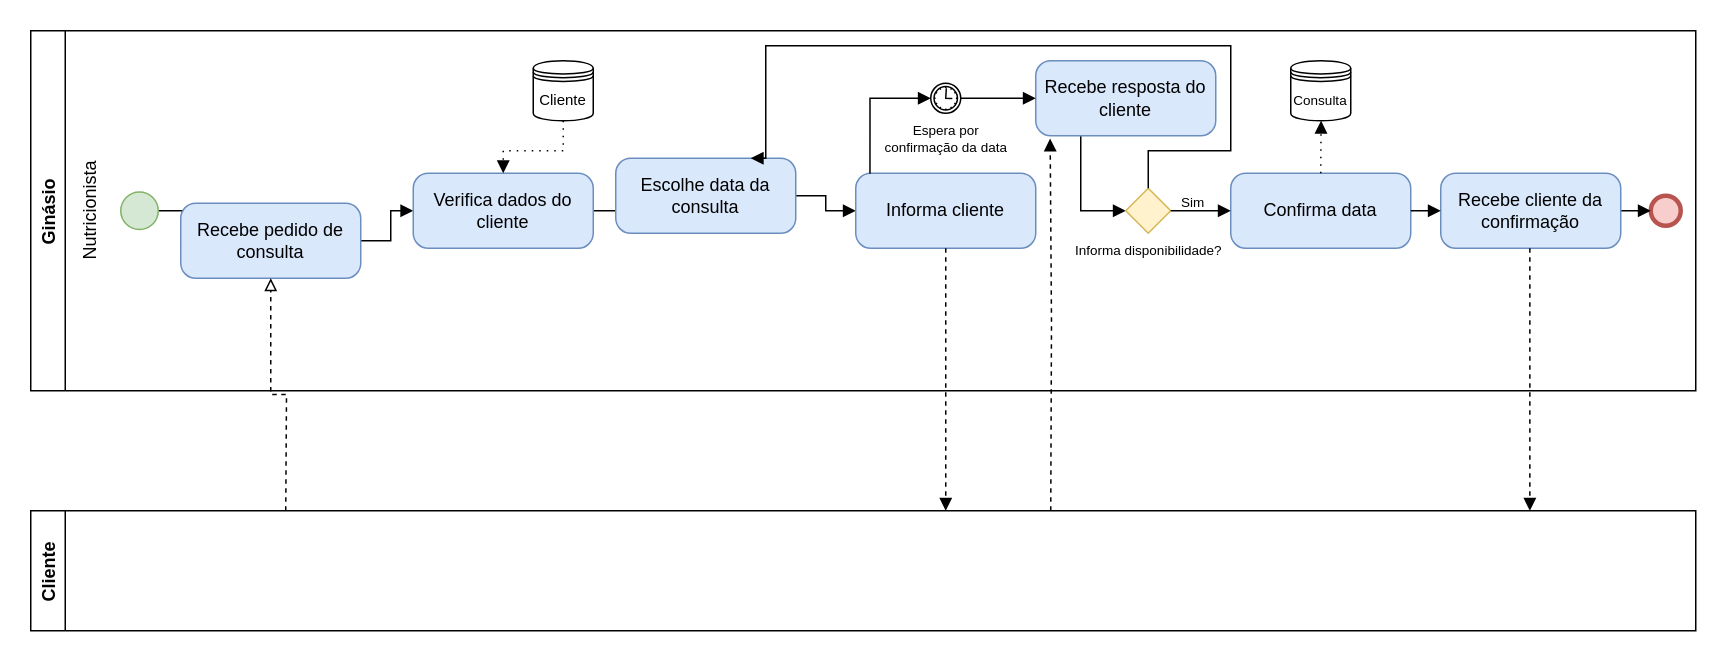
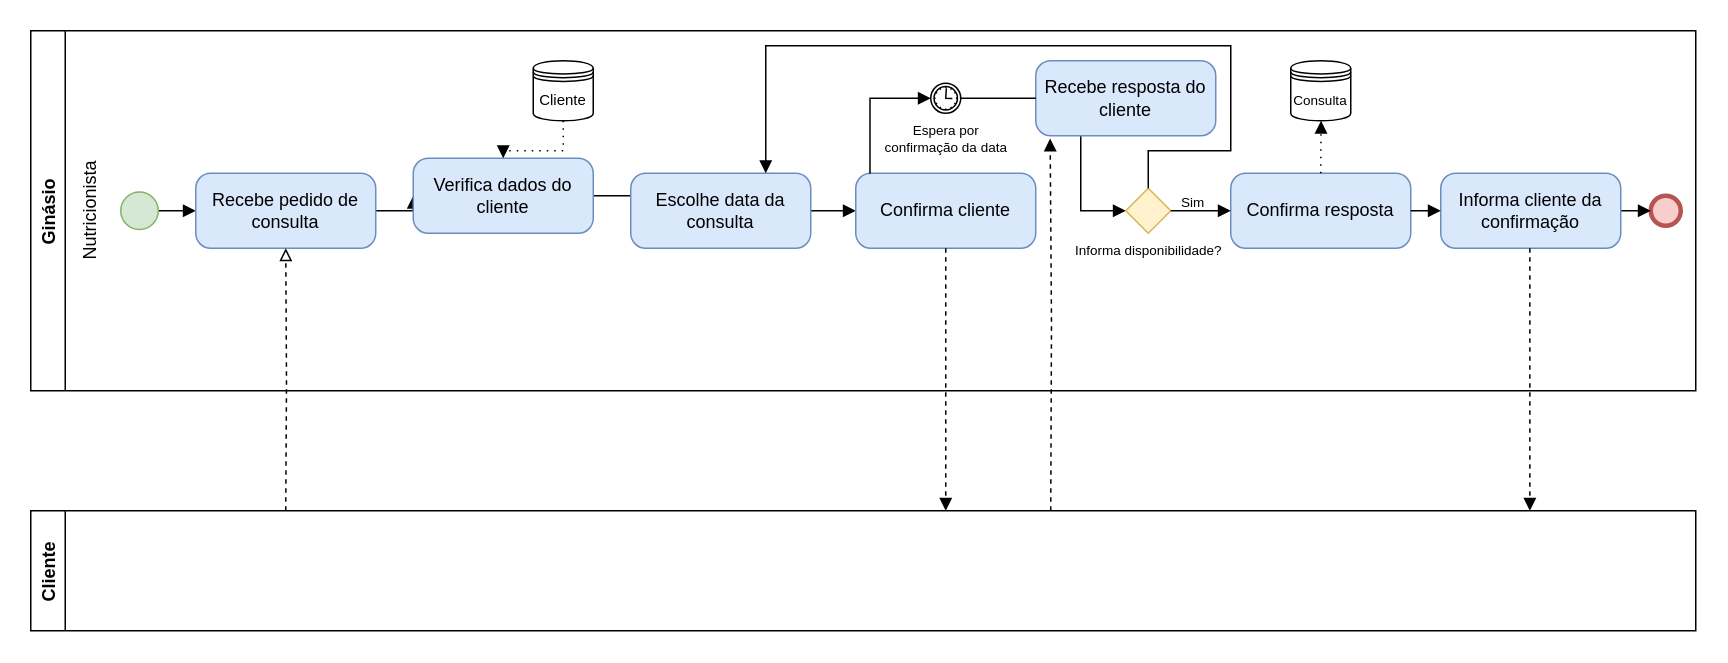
(1022, 98) -> (1027, 98)
(706, 196) -> (721, 211)
(503, 211) -> (503, 196)
(946, 211) -> (946, 211)
(1321, 211) -> (1321, 211)
(1531, 211) -> (1531, 211)
(271, 241) -> (286, 211)
